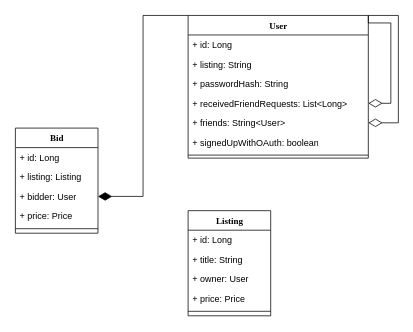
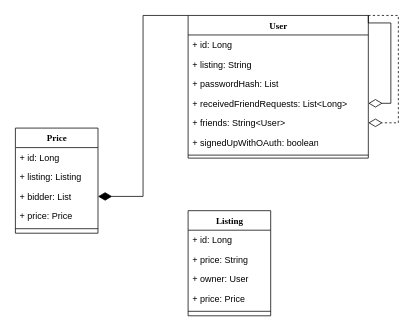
(398, 62) -> (398, 62)
(243, 85) -> (238, 85)
(57, 139) -> (57, 139)
(50, 197) -> (49, 197)
(223, 260) -> (224, 260)
